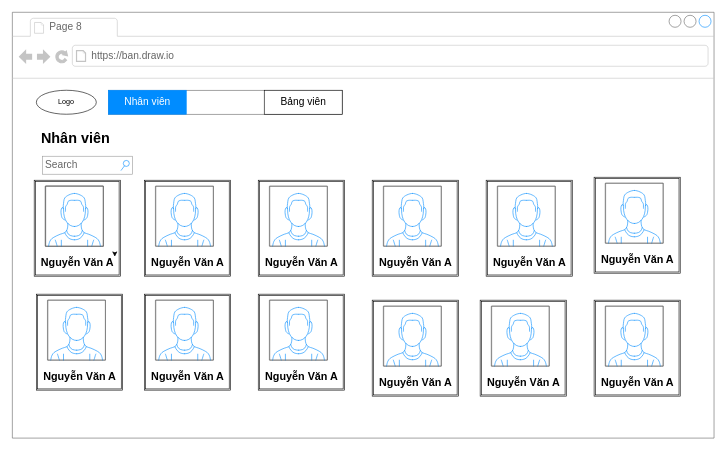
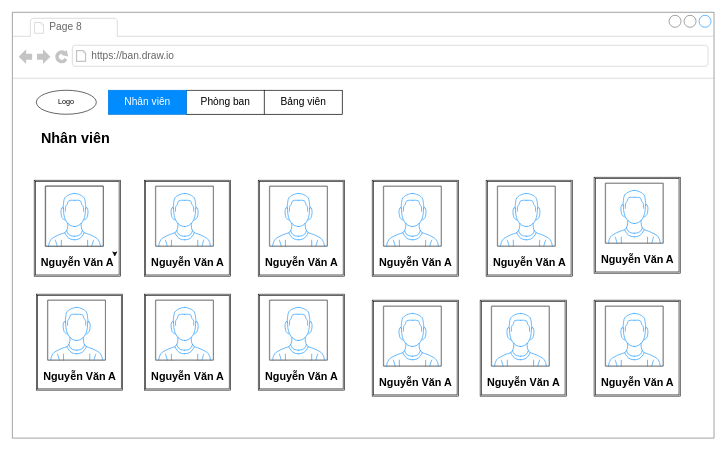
none -> (225, 102)
(87, 165) -> none
